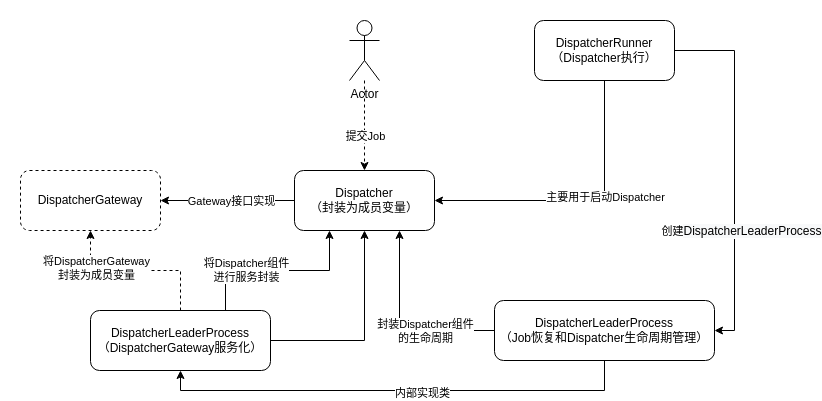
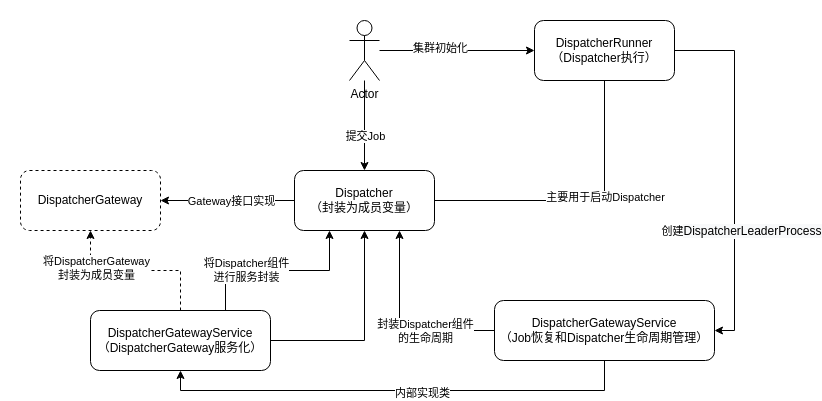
none -> (454, 51)
(365, 106) -> (365, 106)
(442, 201) -> (440, 201)
(605, 331) -> (605, 331)
(181, 341) -> (181, 341)
